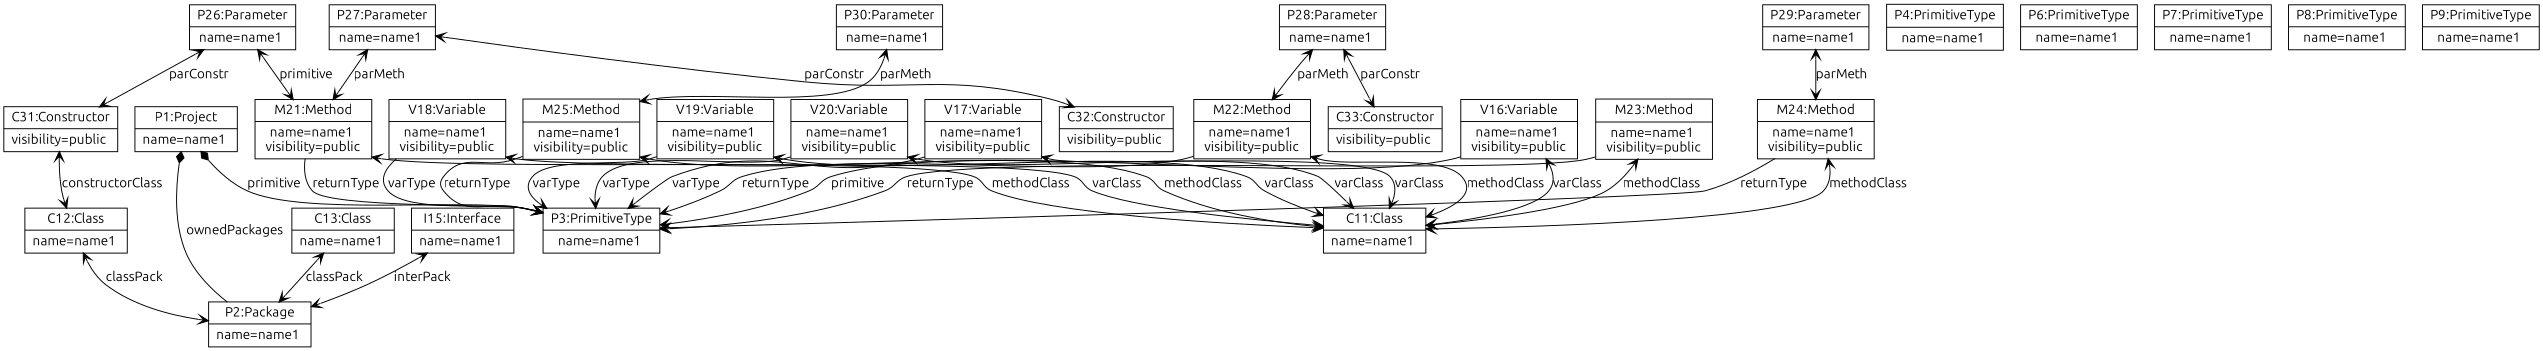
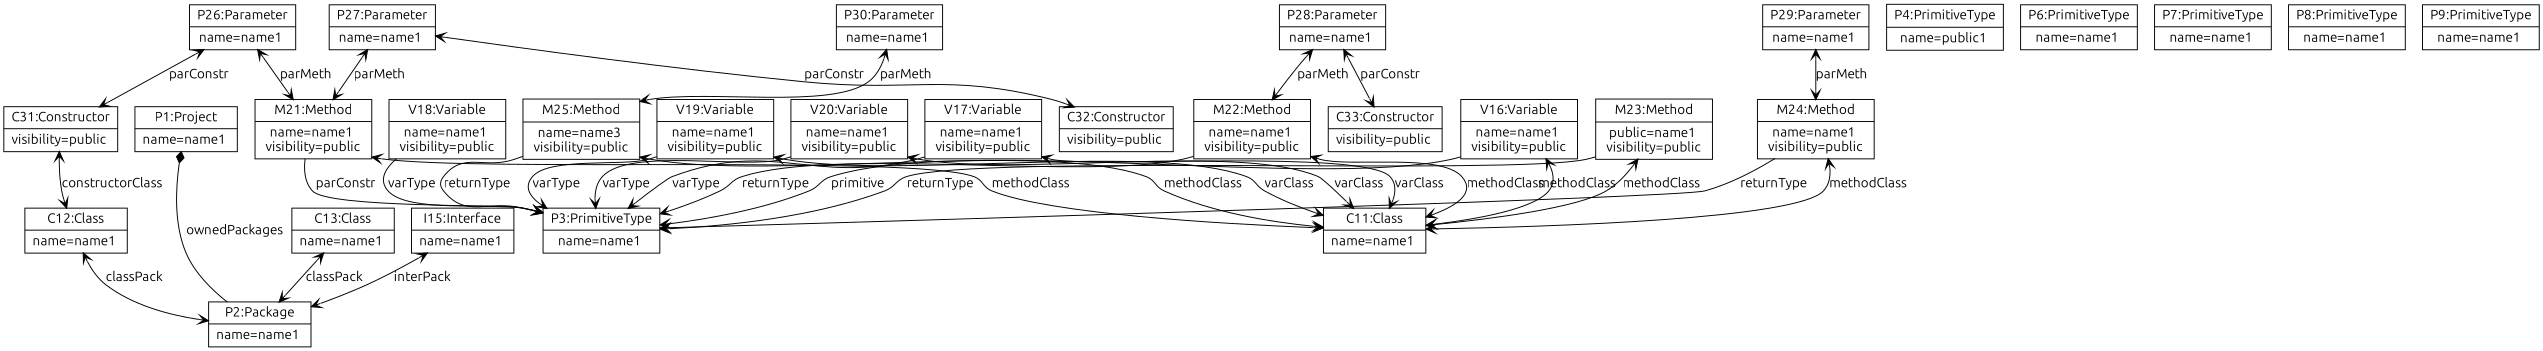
(1945, 38) -> (1945, 38)
(306, 75) -> (306, 75)
(581, 133) -> (581, 133)
(1654, 133) -> (1654, 133)
(1060, 174) -> none
(346, 184) -> (346, 184)
(1578, 184) -> (1578, 184)
(335, 204) -> none
